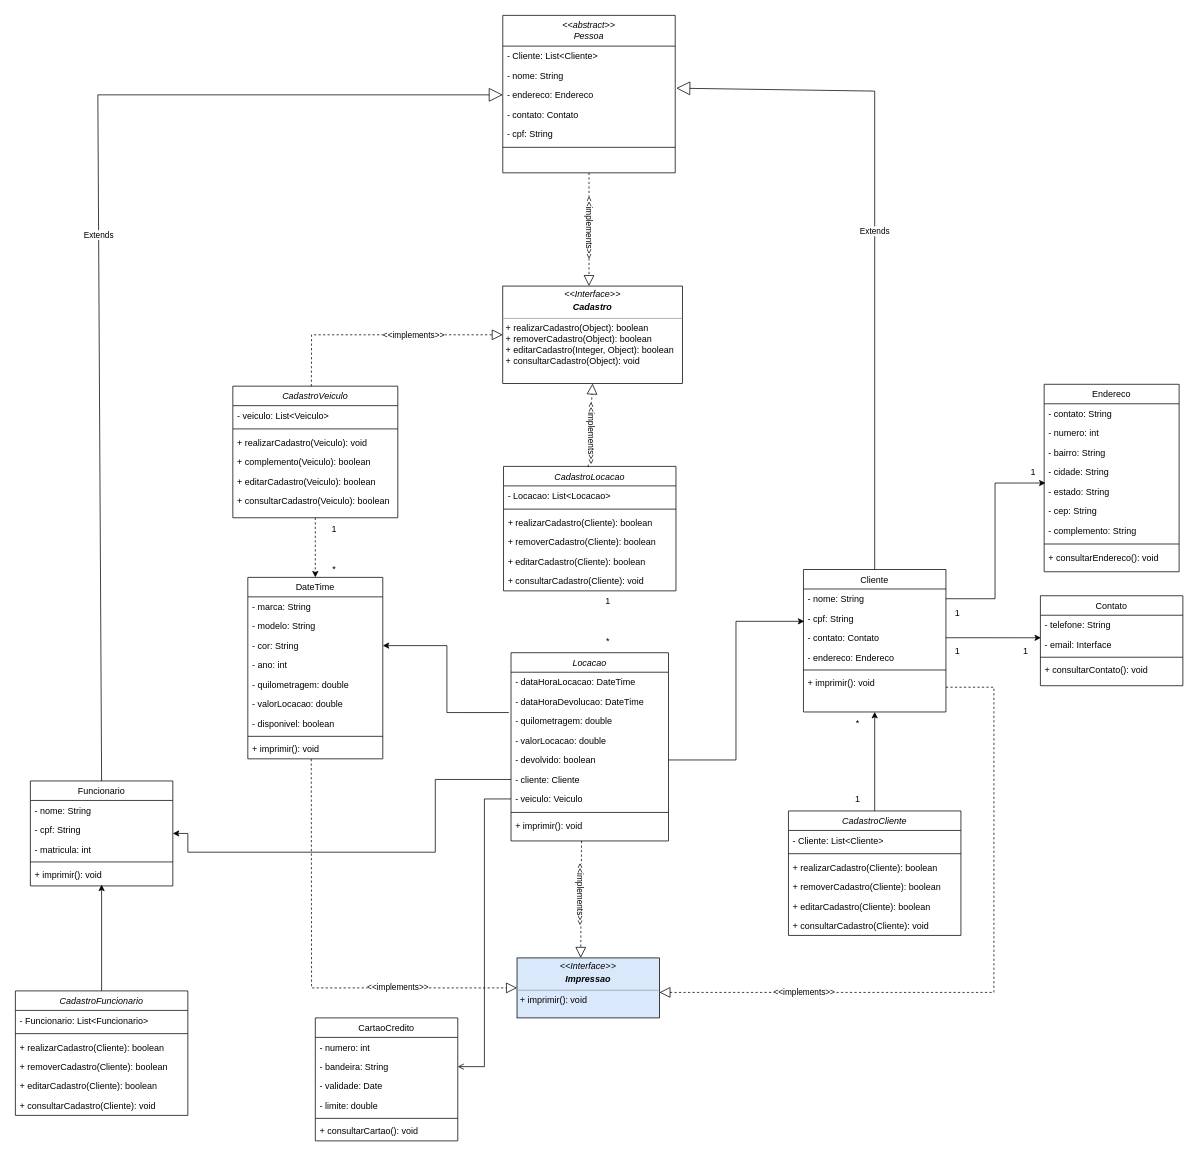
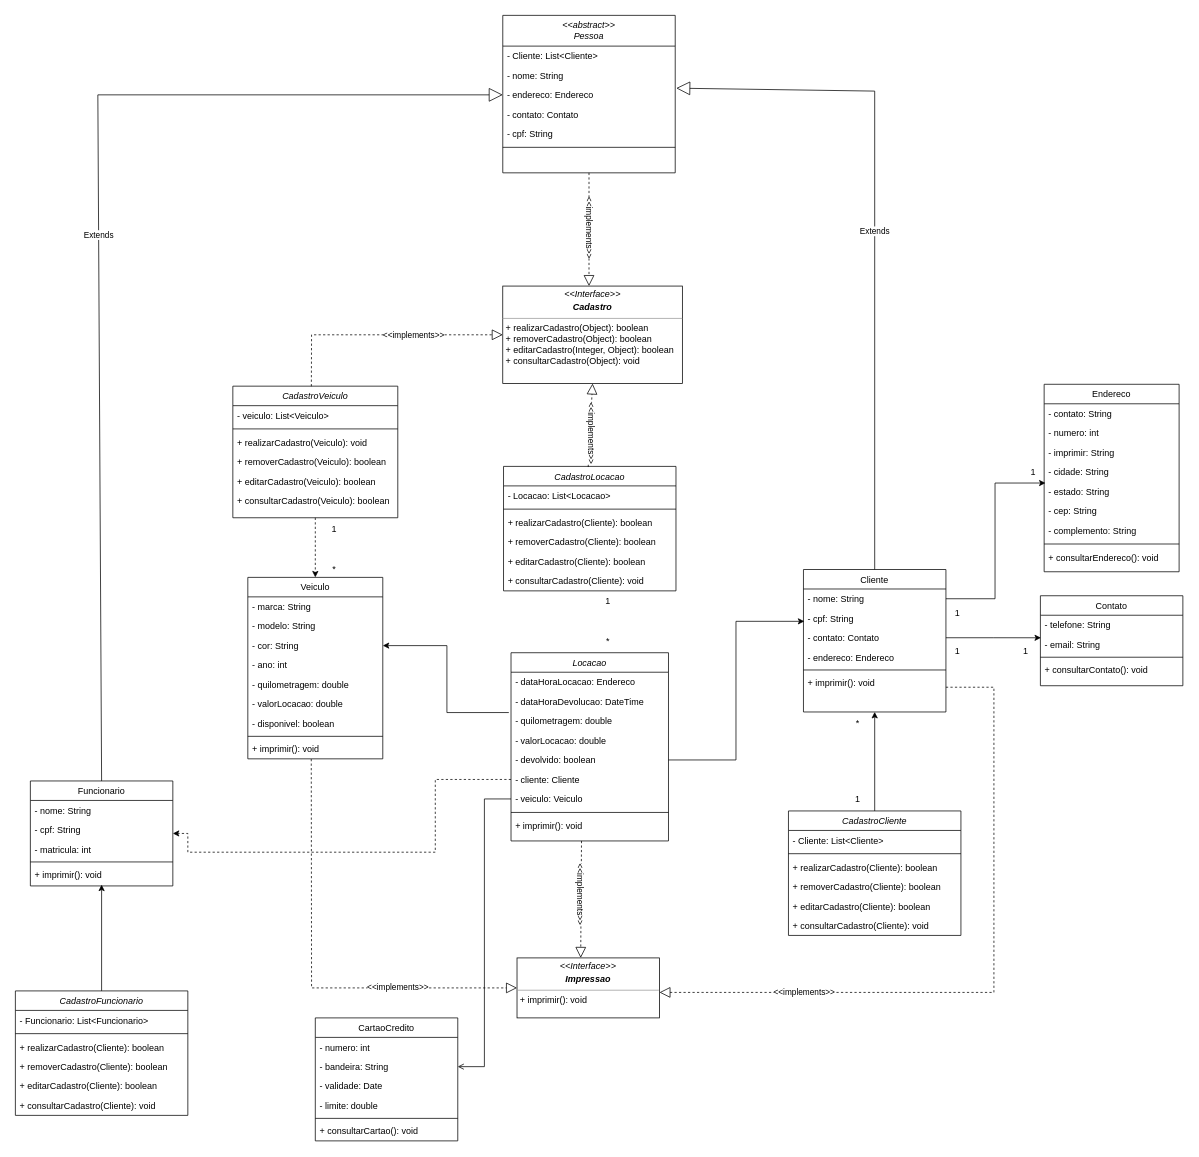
(1083, 453) -> (1086, 453)
(307, 462) -> (318, 462)
(315, 588) -> (315, 588)
(1084, 645) -> (1076, 645)
(579, 683) -> (580, 683)
(370, 852) -> (370, 852)
(588, 988) -> (588, 988)
